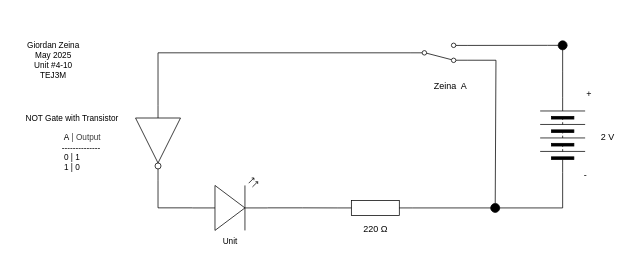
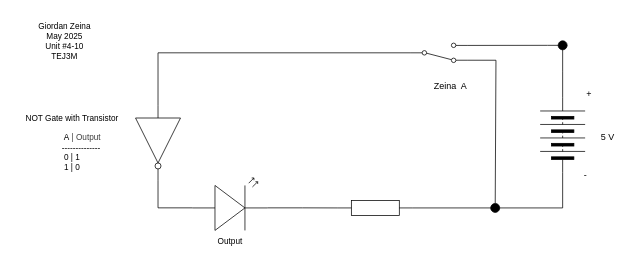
(53, 60) -> (64, 42)
(608, 138) -> (608, 138)
(375, 229) -> none
(230, 242) -> (230, 242)
